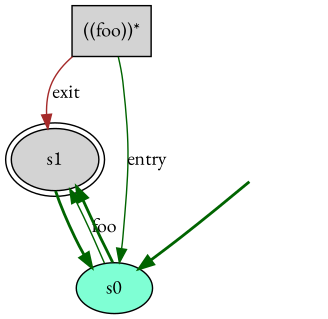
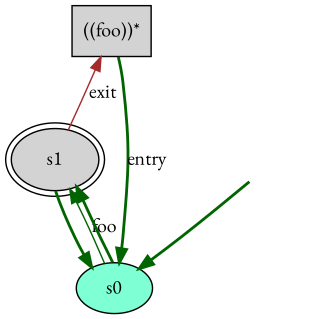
(52, 82) -> (82, 100)
(128, 153) -> (128, 153)
